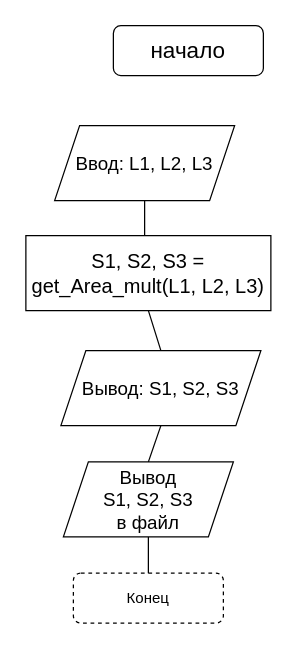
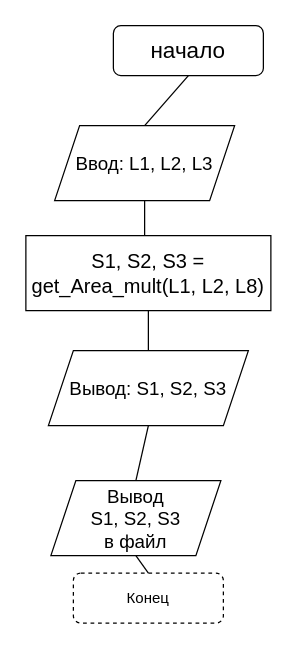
none -> (166, 101)
(148, 273) -> (148, 273)
(161, 388) -> (148, 388)
(148, 499) -> (136, 518)
